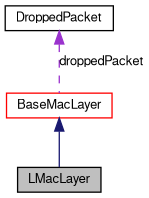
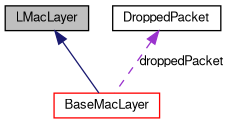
(59, 149) -> (81, 67)
